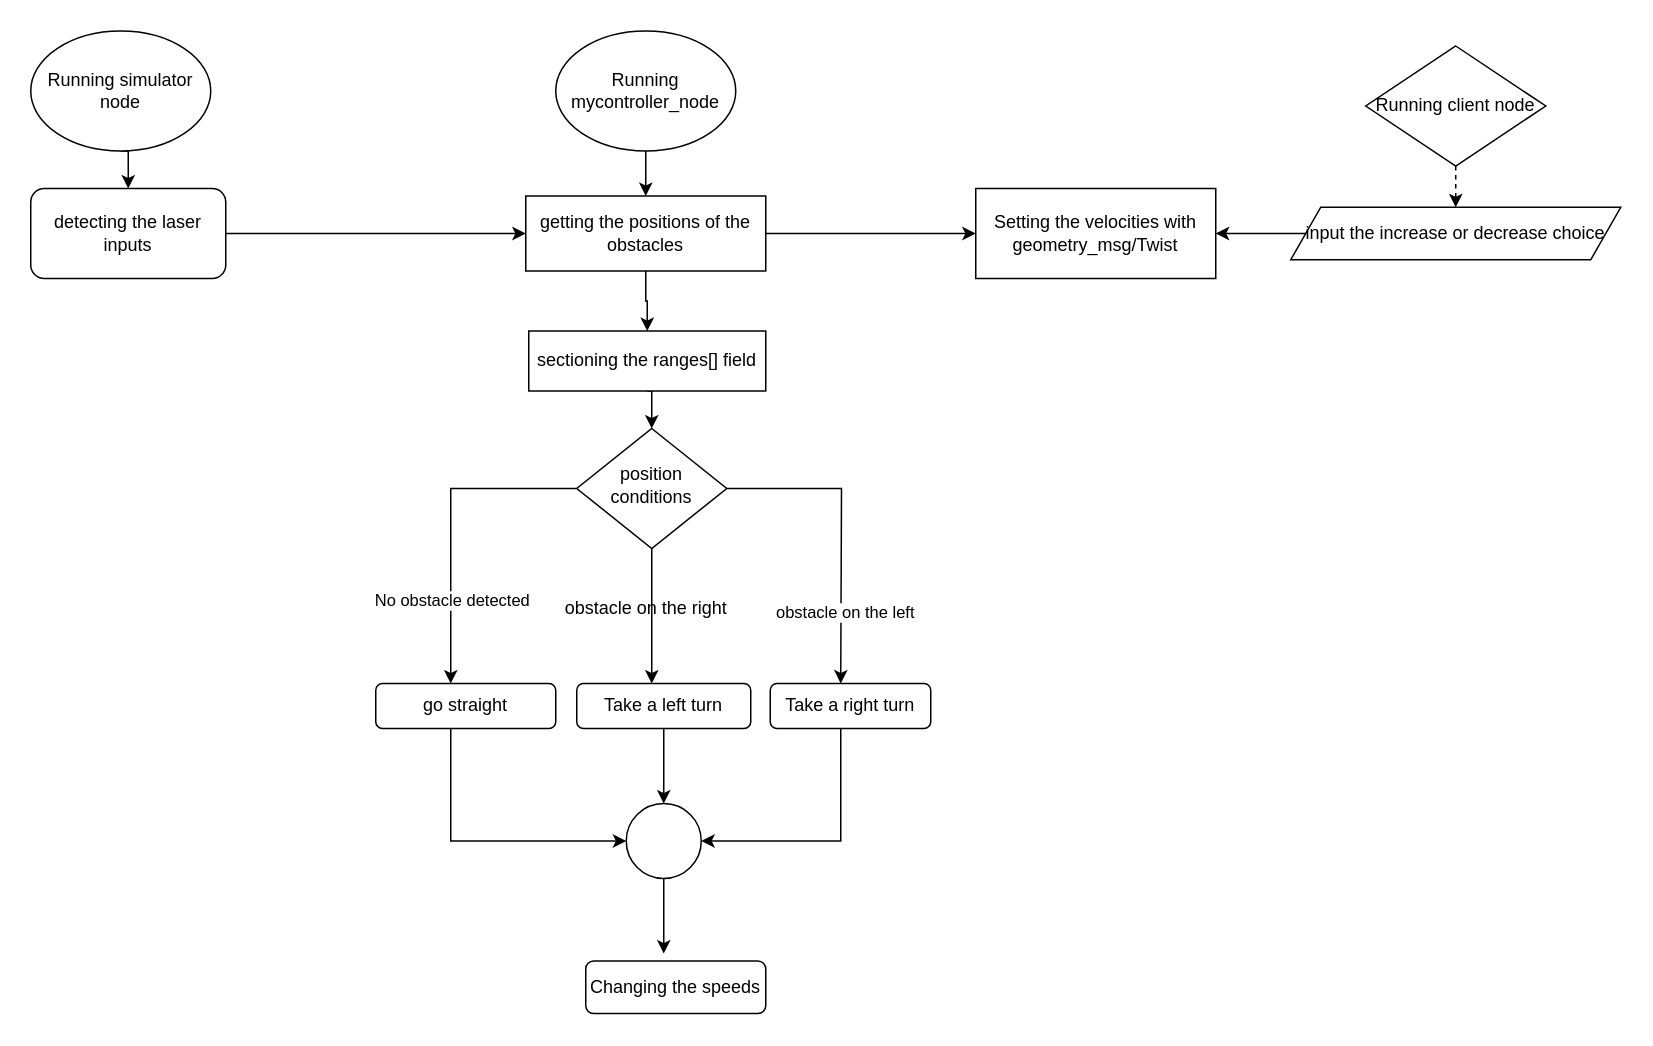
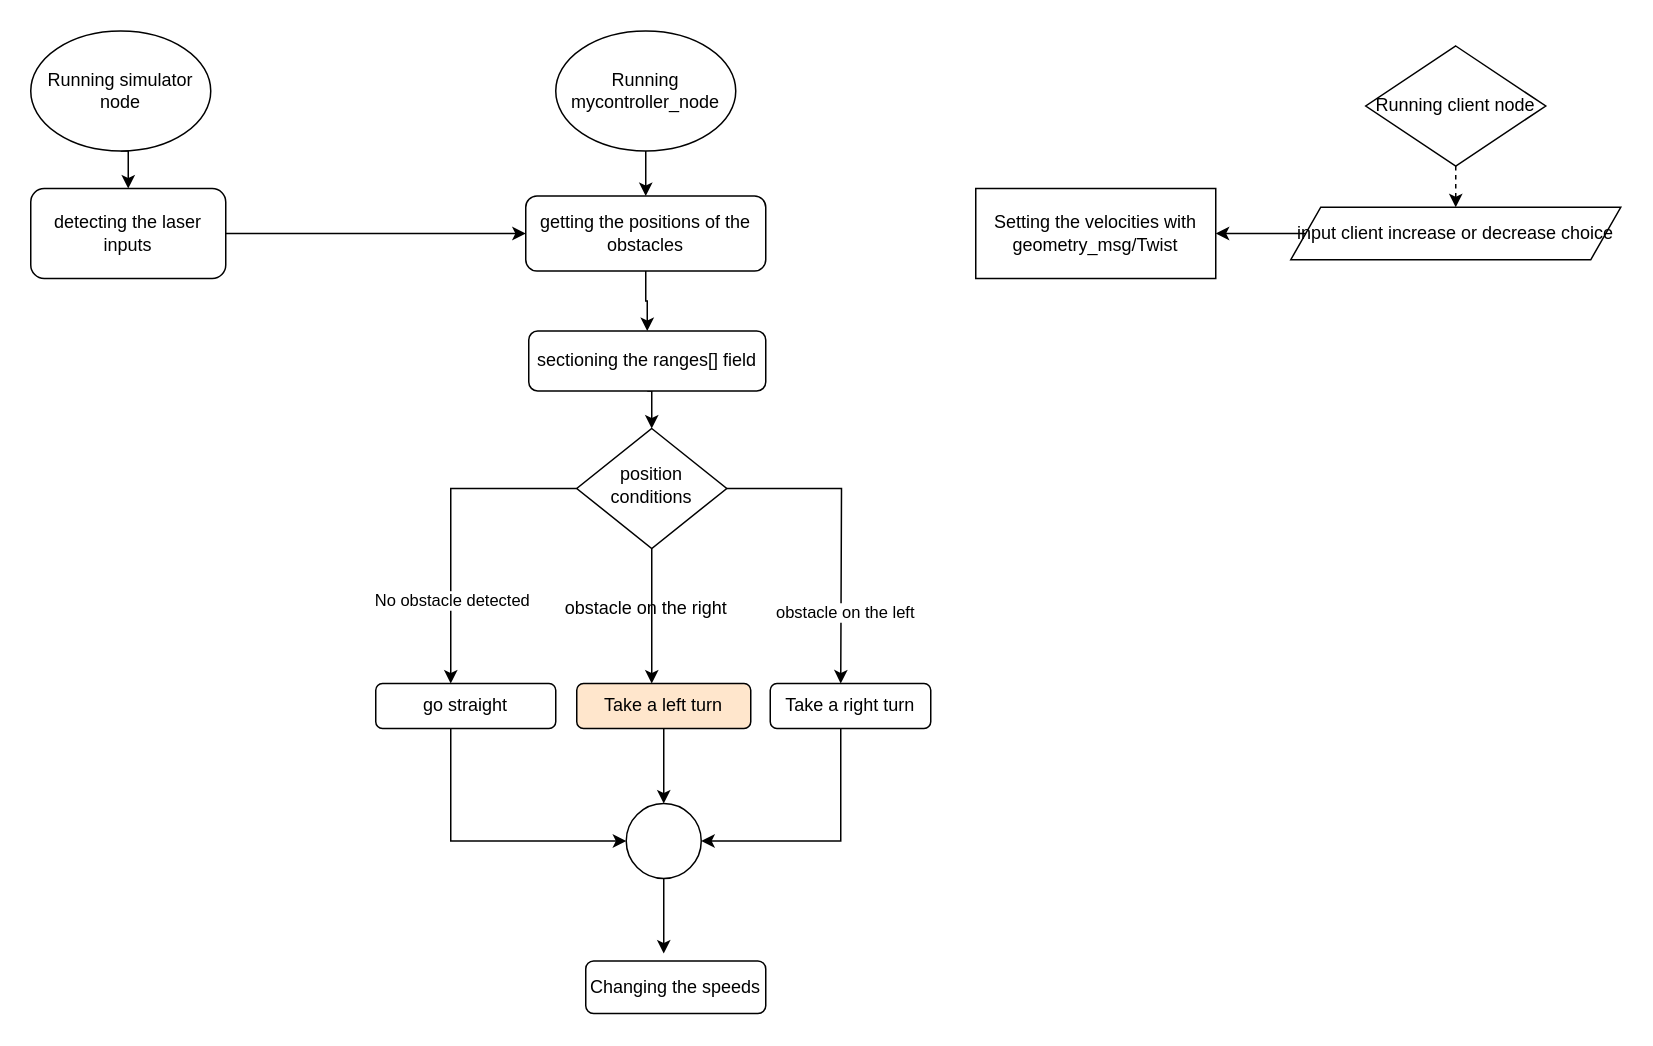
(646, 233) -> (646, 233)
(866, 233) -> none
(1456, 233) -> (1456, 233)
(647, 361) -> (647, 361)
(664, 706) -> (664, 706)
